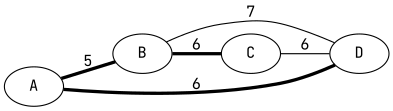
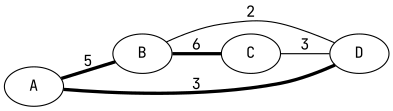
(251, 13) -> (251, 13)
(305, 45) -> (305, 45)
(197, 85) -> (197, 85)
